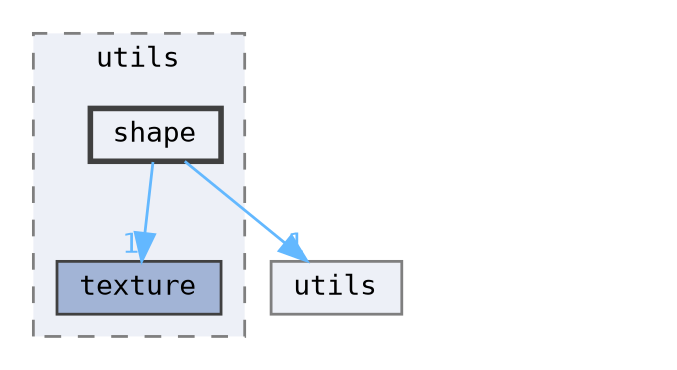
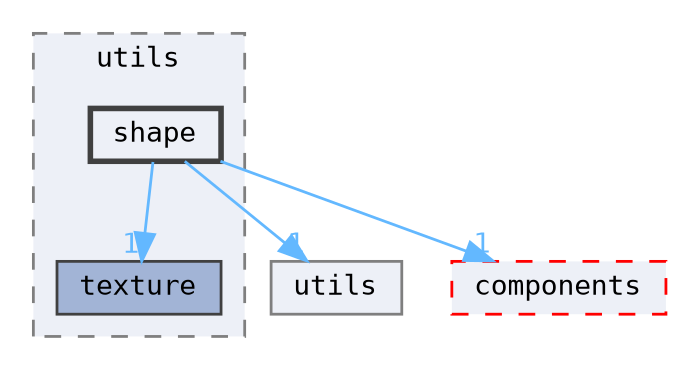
none -> (559, 288)
